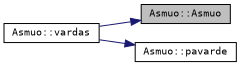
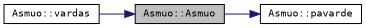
(112, 42) -> (237, 14)
